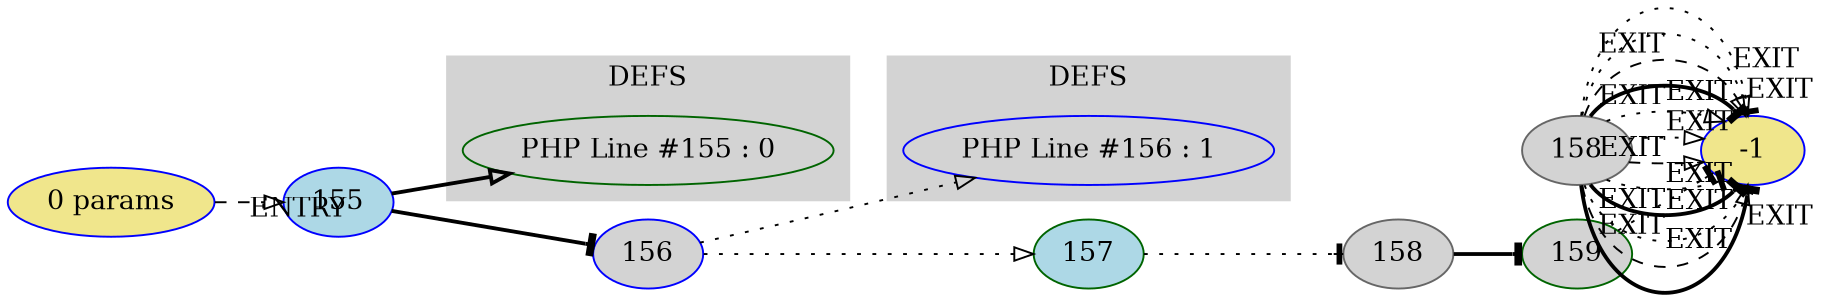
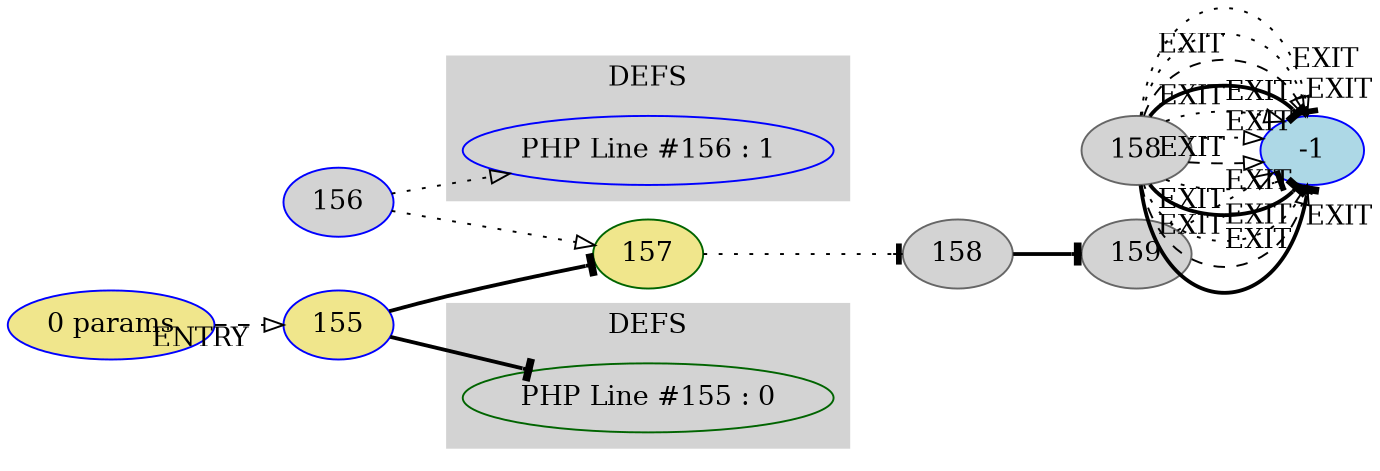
(1753, 150) -> (1312, 150)
(434, 186) -> (460, 353)
(339, 202) -> (339, 325)
(1663, 203) -> (1223, 203)
(488, 227) -> (487, 287)
(1089, 254) -> (648, 254)
(1577, 254) -> (1137, 254)
